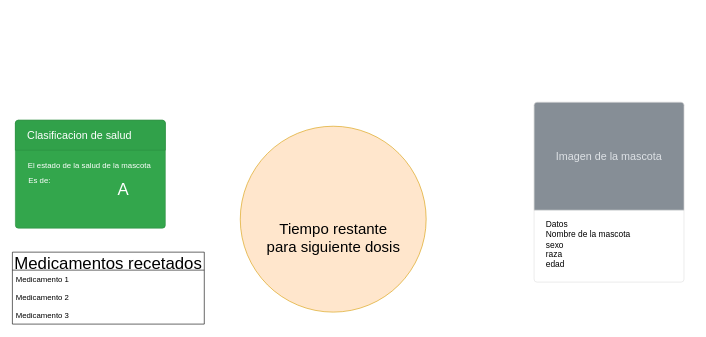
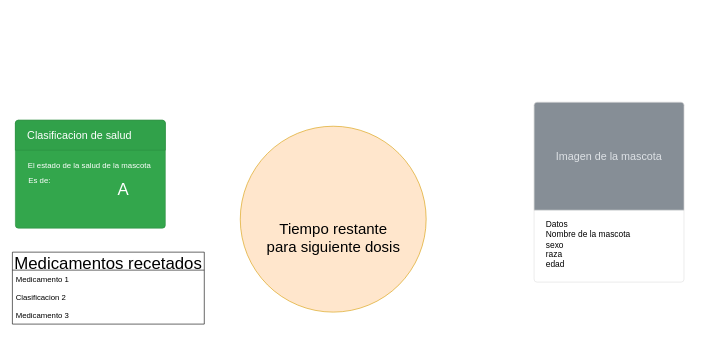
(42, 298) -> (43, 298)
